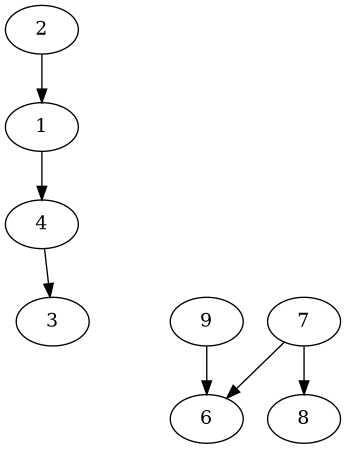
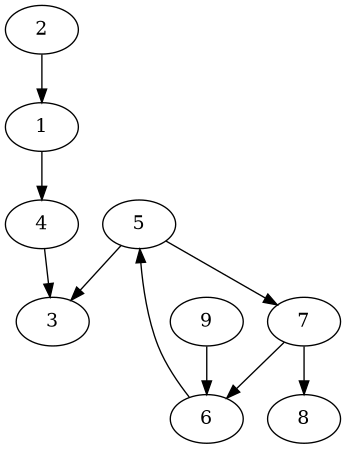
none -> (139, 224)
